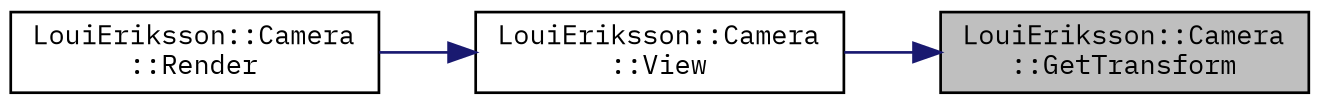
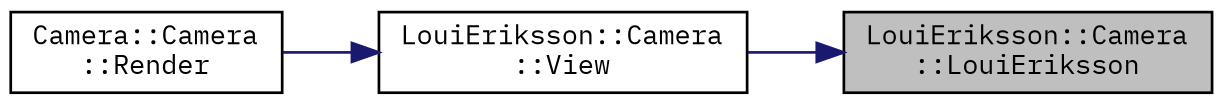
(195, 52) -> (146, 52)
(1125, 52) -> (1028, 52)
